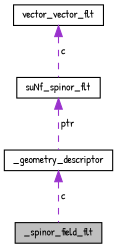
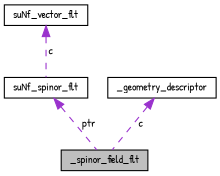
(58, 15) -> (46, 15)
(58, 130) -> (79, 128)
